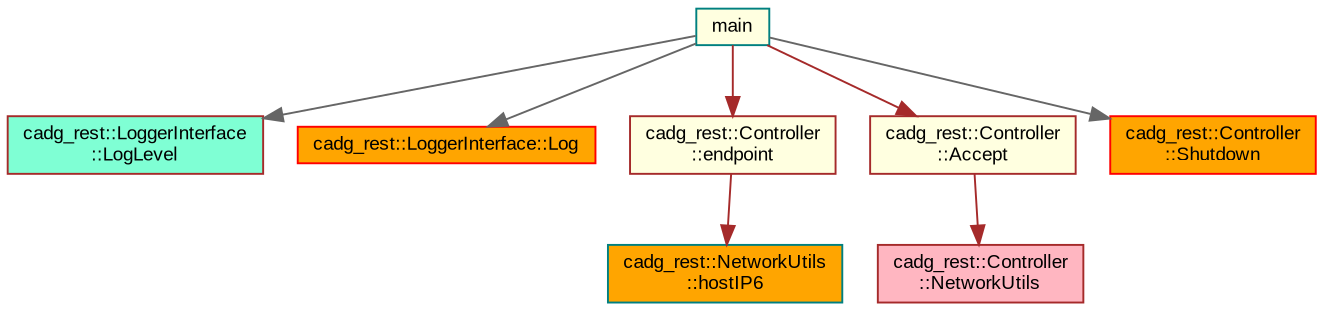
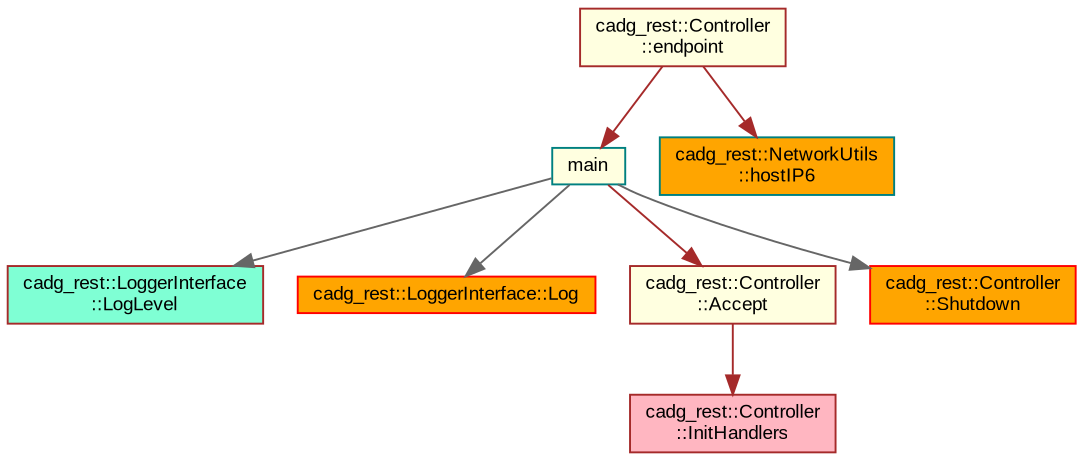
(733, 71) -> (638, 99)
(981, 274) -> (733, 424)
